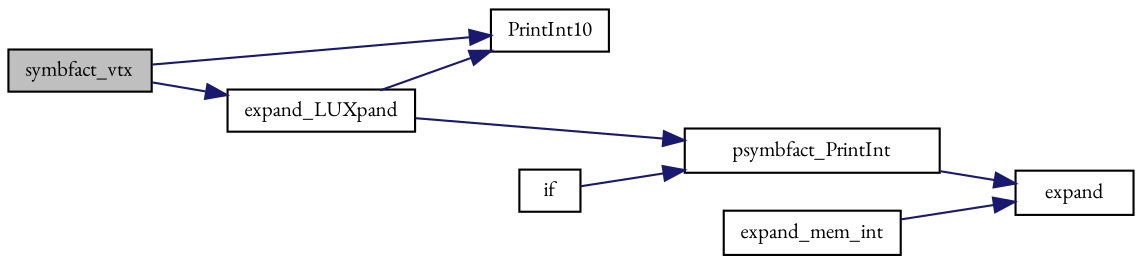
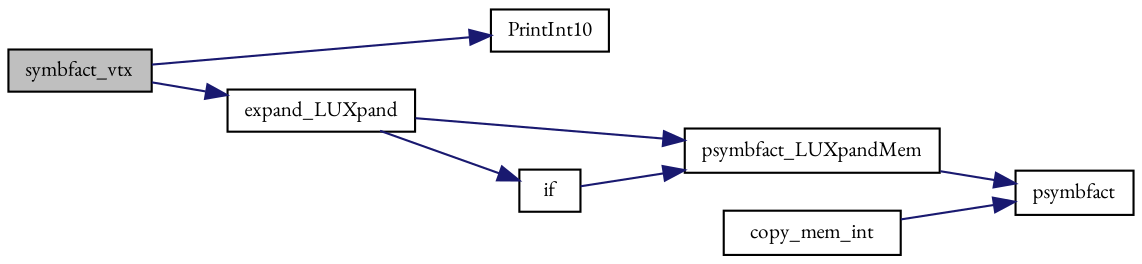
(426, 74) -> (440, 152)
(812, 151) -> (812, 151)
(1075, 193) -> (1075, 193)
(812, 233) -> (812, 233)
